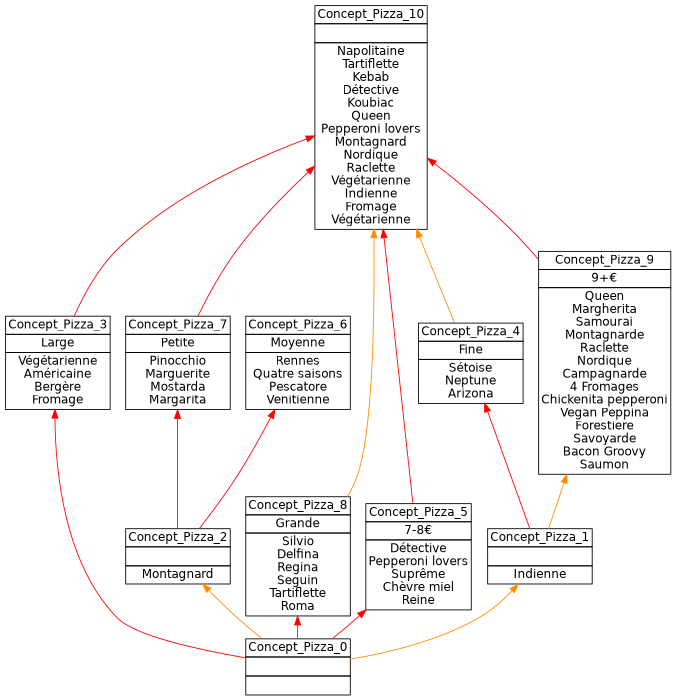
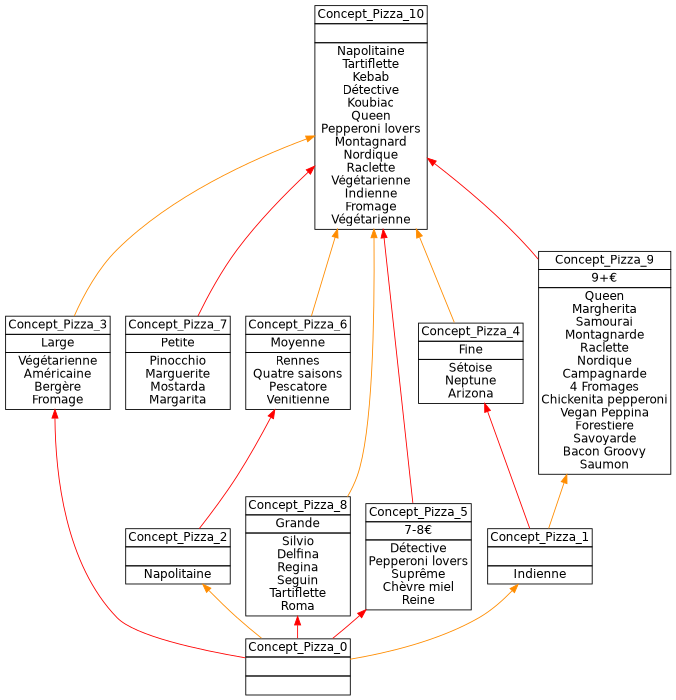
(172, 206) -> (172, 206)
none -> (323, 277)
(178, 473) -> none
(178, 574) -> (178, 574)
